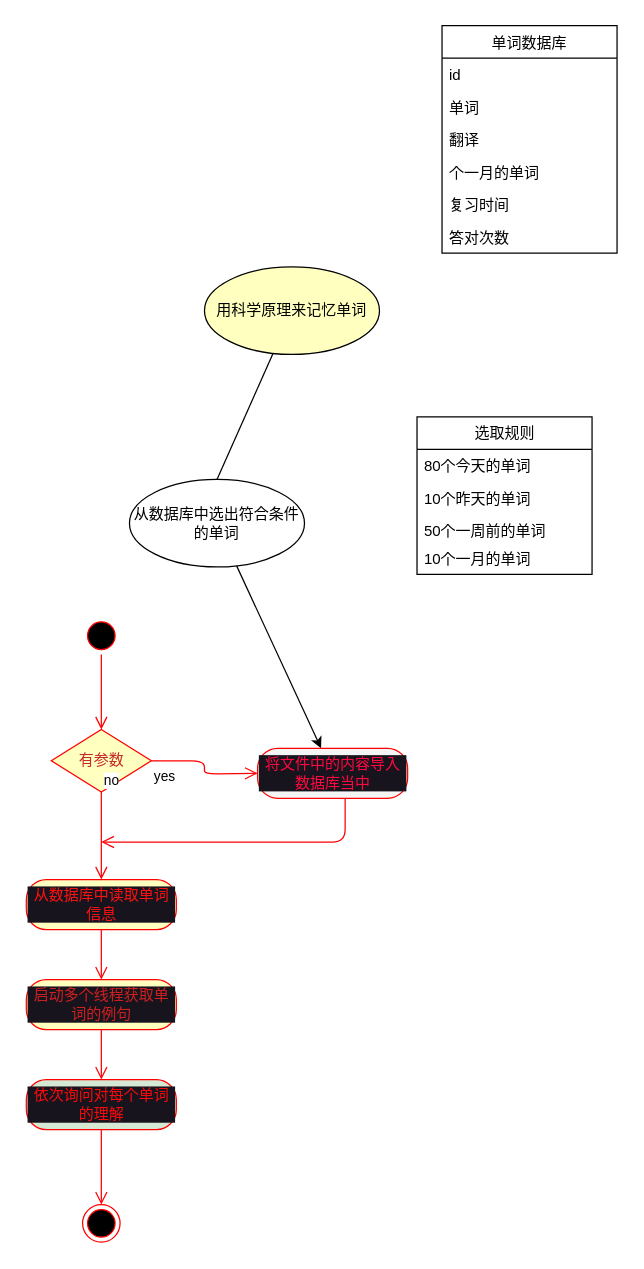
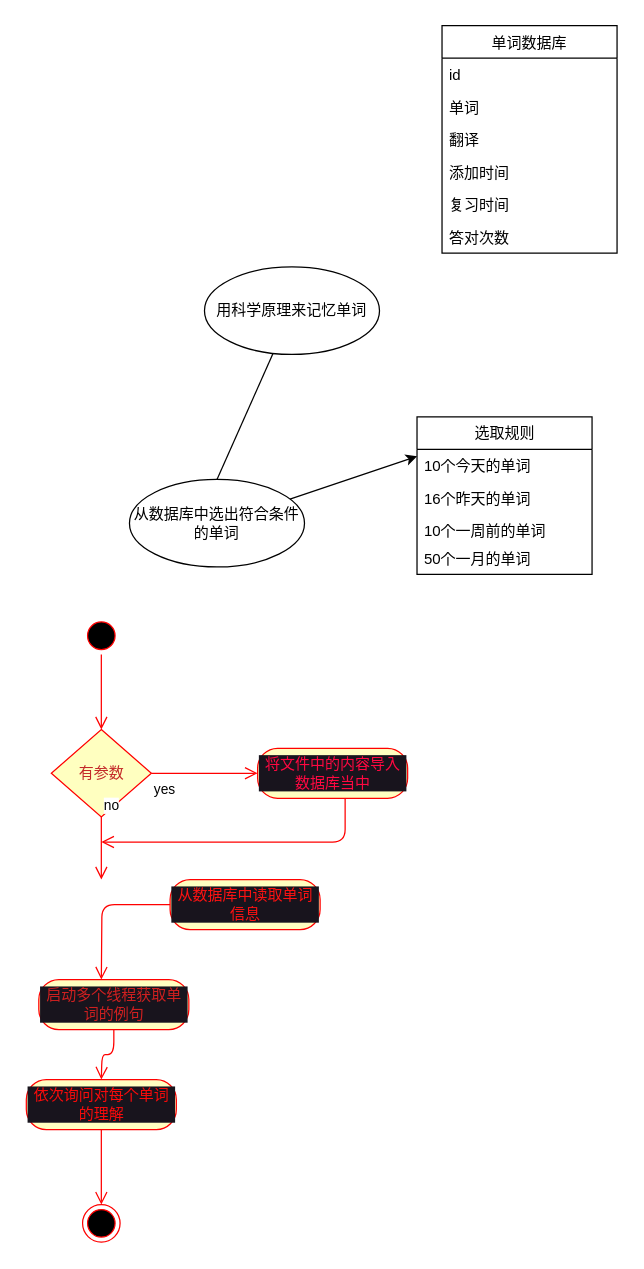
(494, 173) -> (479, 173)
(292, 311) -> (292, 311)
(478, 467) -> (478, 467)
(478, 500) -> (478, 500)
(485, 532) -> (485, 532)
(478, 560) -> (478, 560)
(277, 653) -> (350, 479)
(101, 761) -> (101, 773)
(333, 773) -> (333, 773)
(101, 904) -> (245, 904)
(101, 1004) -> (114, 1004)
(101, 1104) -> (101, 1104)
